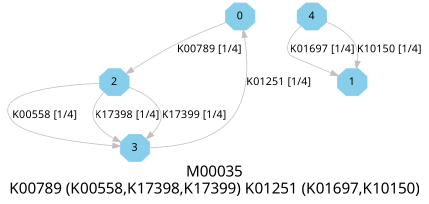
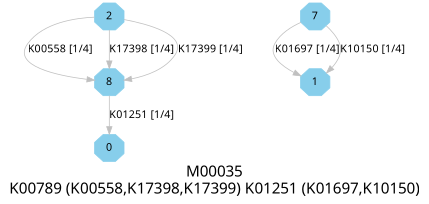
(312, 16) -> (315, 16)
(178, 43) -> none
(135, 148) -> (109, 82)
